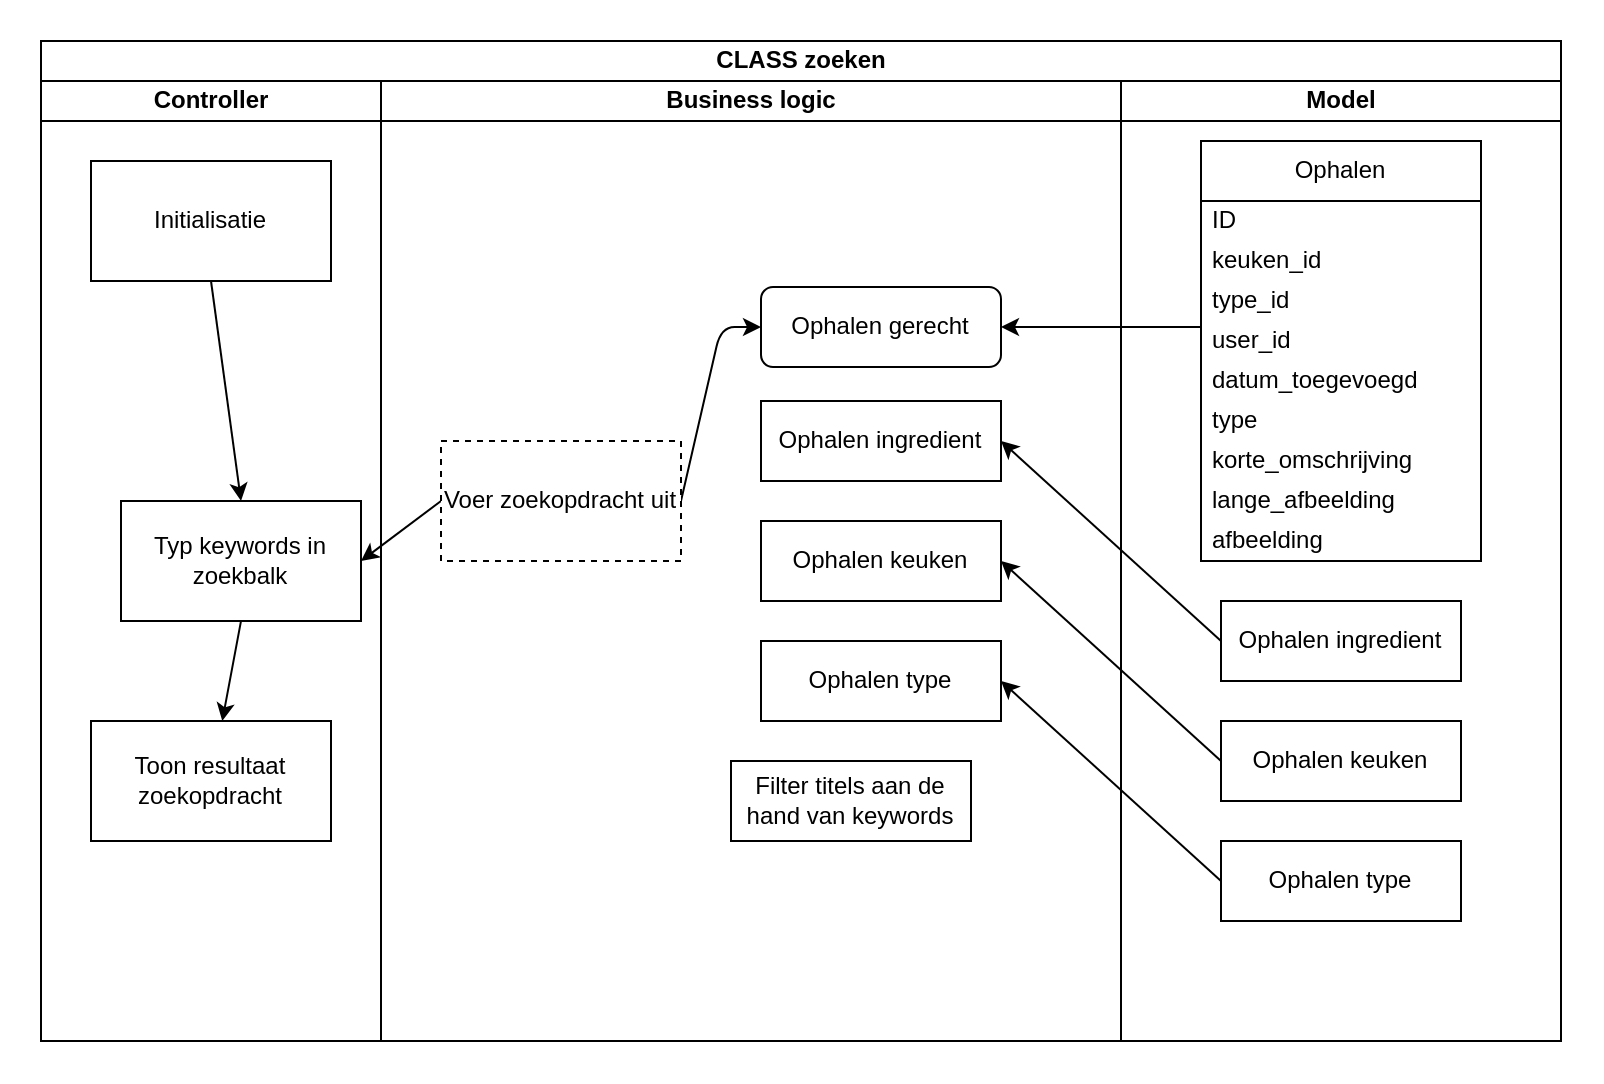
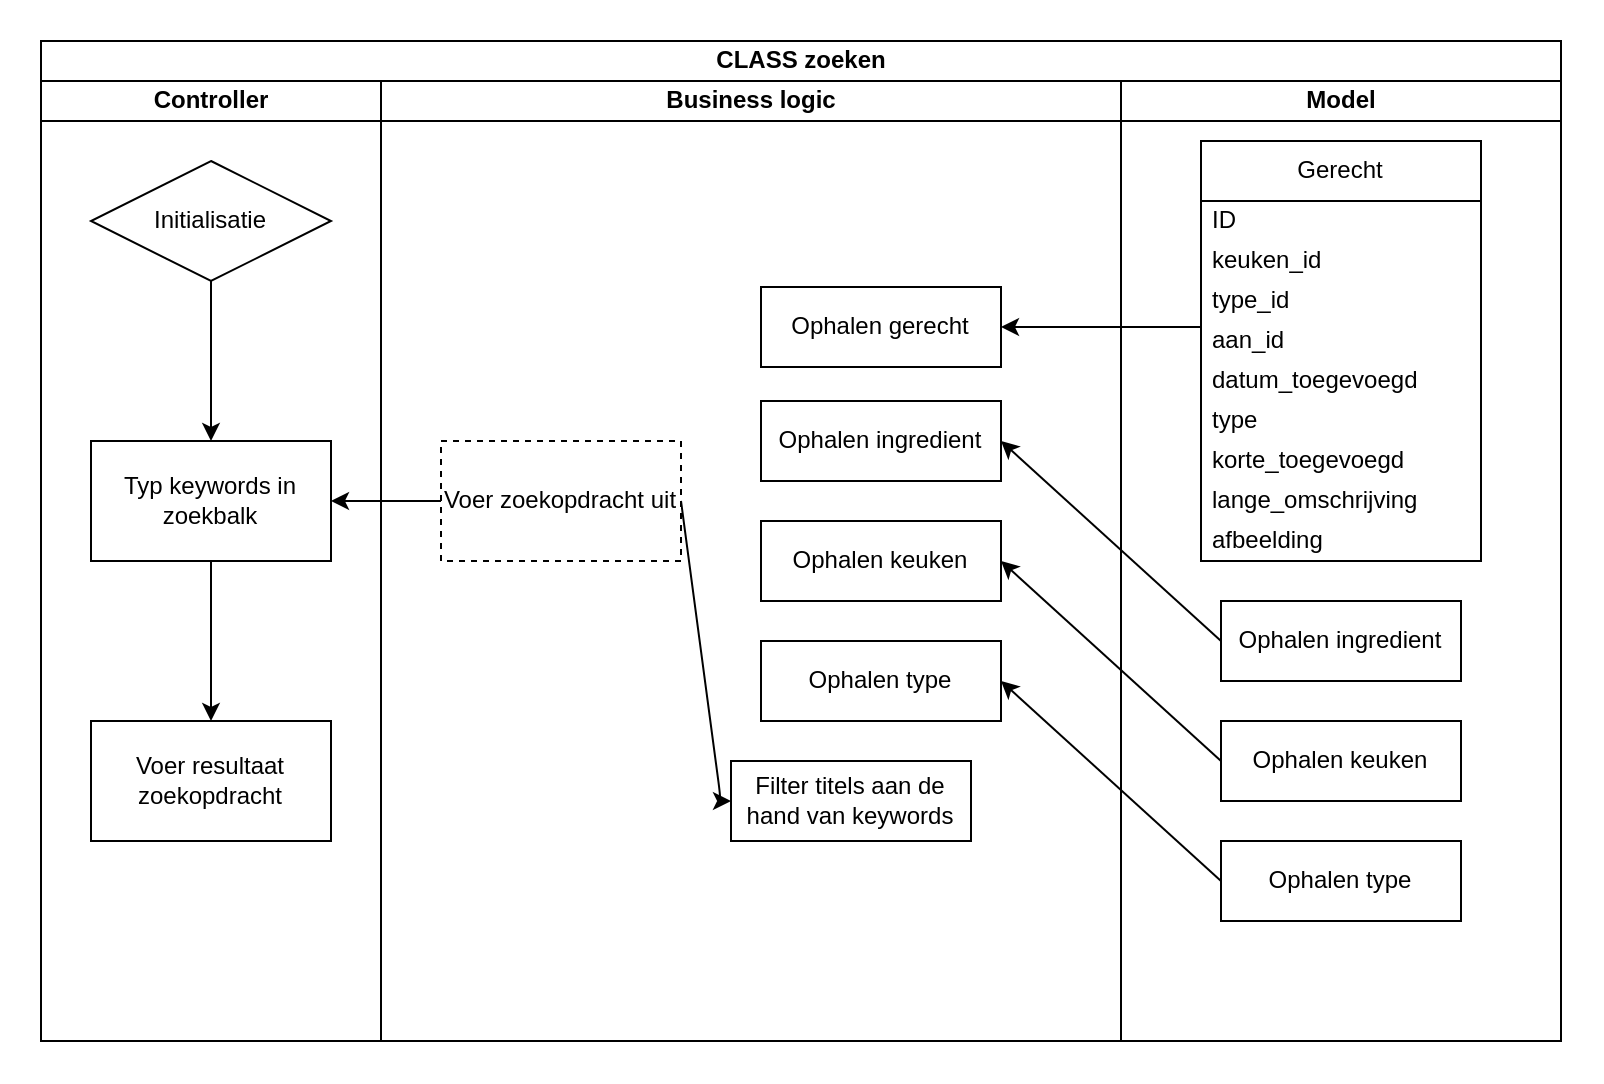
(1341, 171) -> (1341, 171)
(211, 221) -> (211, 221)
(881, 327) -> (881, 327)
(1257, 341) -> (1250, 341)
(703, 406) -> none
(1328, 461) -> (1321, 461)
(1311, 501) -> (1325, 501)
(241, 561) -> (211, 501)
none -> (701, 650)
(211, 781) -> (211, 781)
